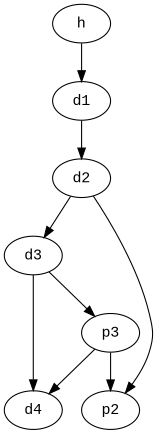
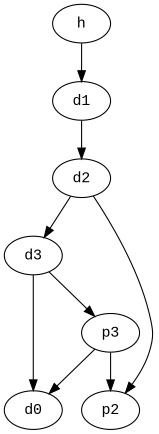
(33, 410) -> (33, 410)
